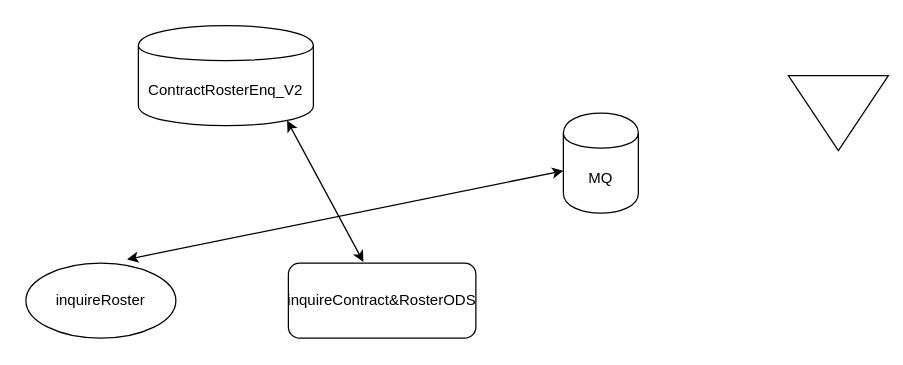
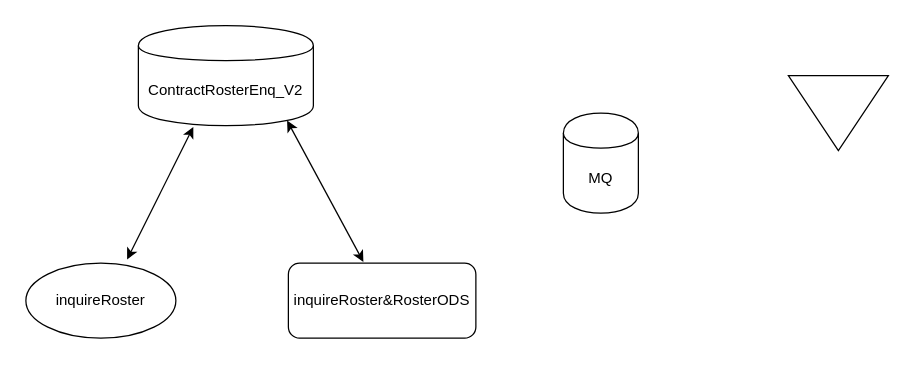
(345, 215) -> (160, 193)
(382, 301) -> (382, 301)
